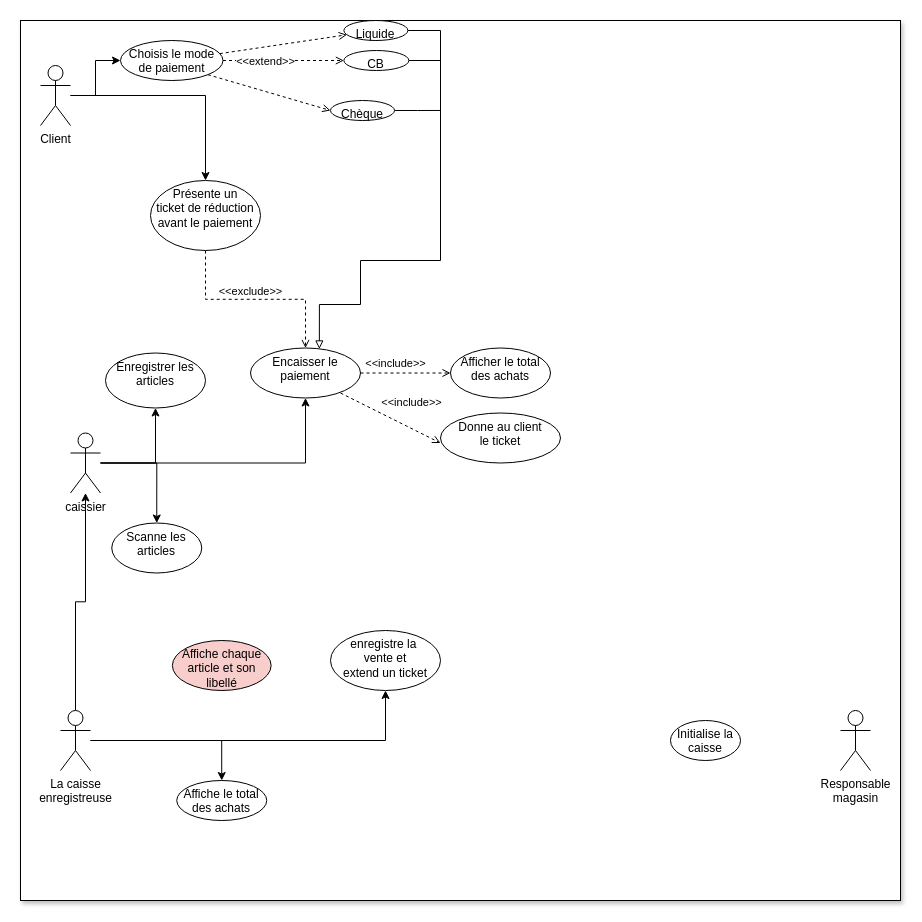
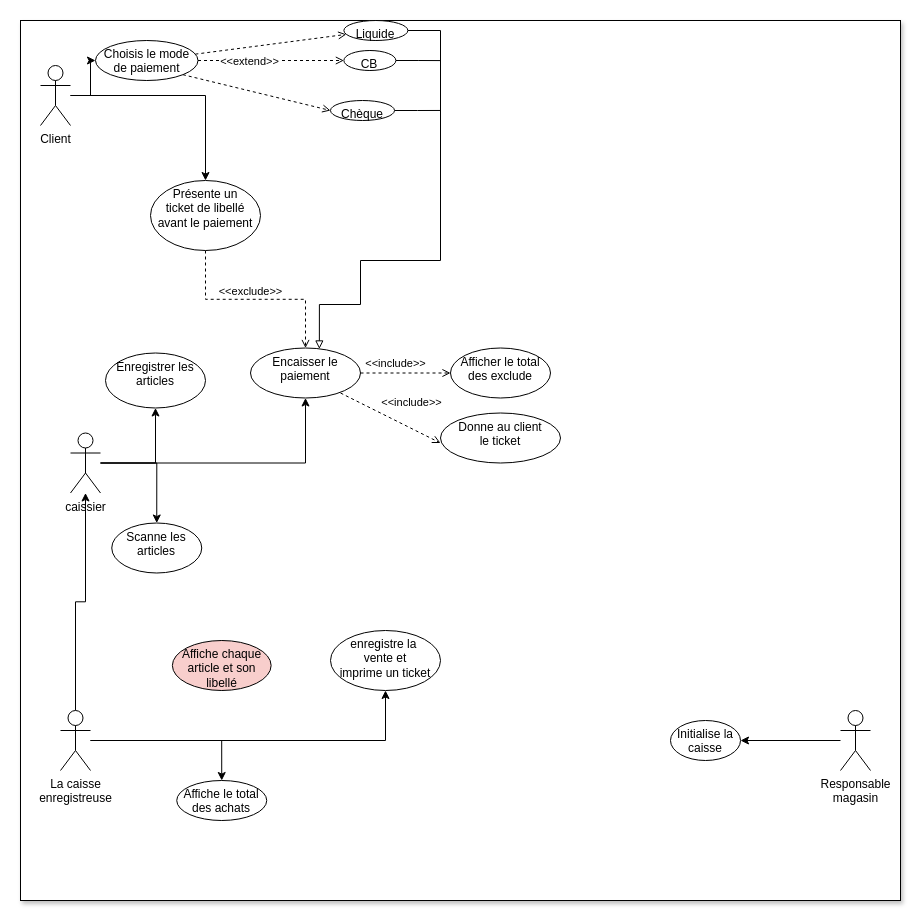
(172, 61) -> (147, 61)
(376, 61) -> (370, 61)
(206, 216) -> (206, 209)
(501, 370) -> (501, 370)
(386, 659) -> (386, 659)
none -> (794, 741)
